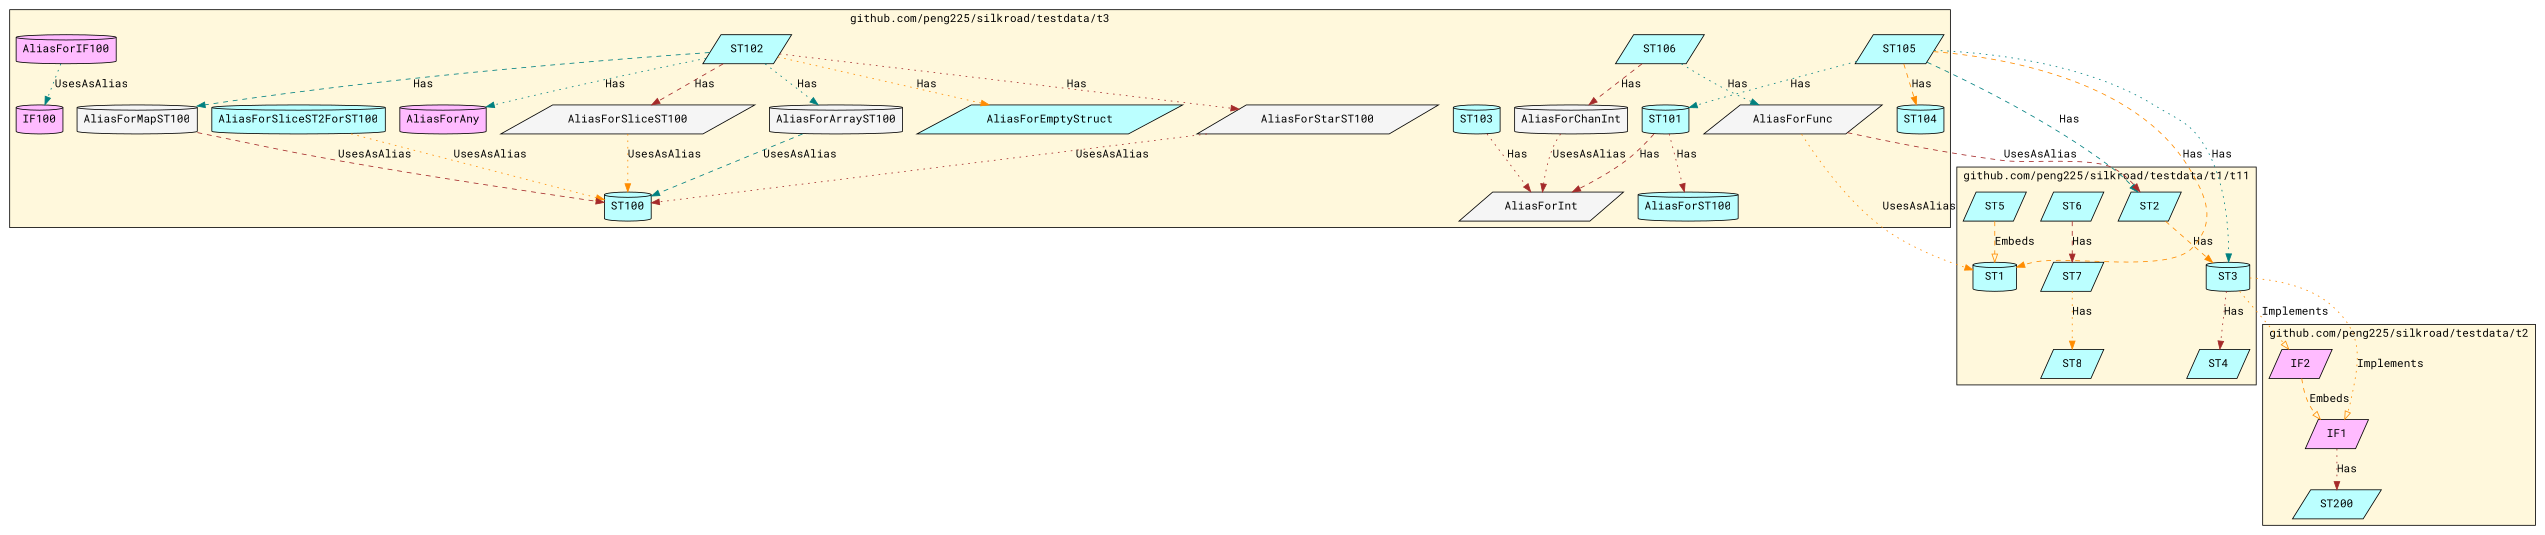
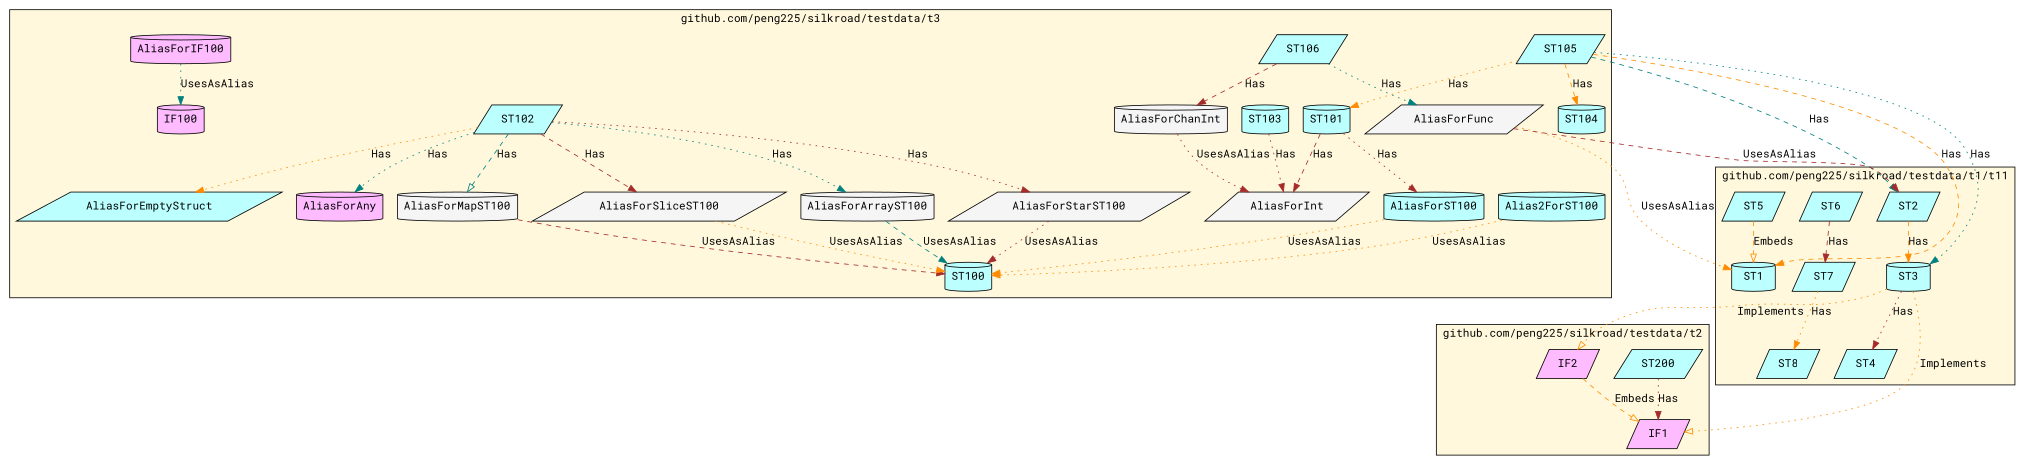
(457, 74) -> (490, 160)
(1777, 83) -> (1438, 82)
(299, 119) -> (1552, 207)
none -> (1192, 250)
(2337, 465) -> (1658, 395)
